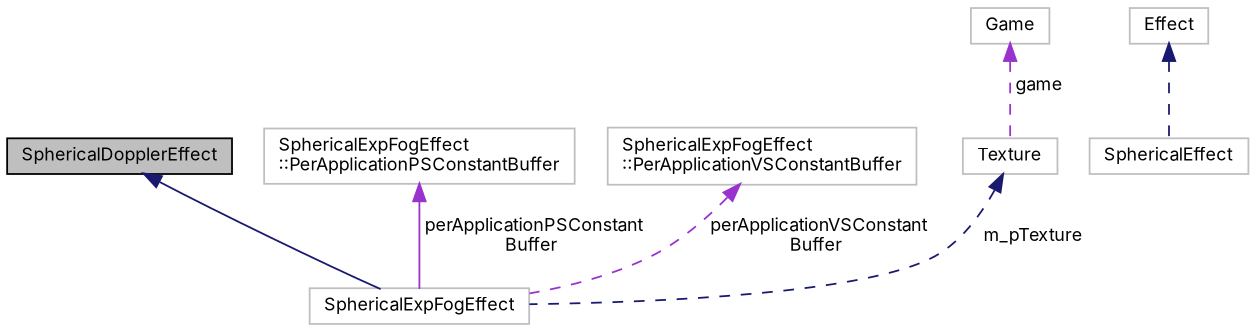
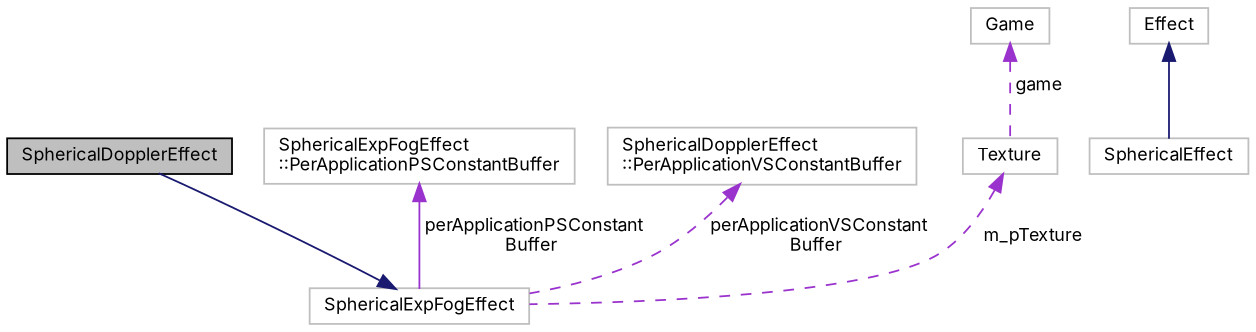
(1169, 100) -> (1169, 100)
(762, 156) -> (762, 156)
(269, 237) -> (270, 225)
(779, 291) -> (779, 291)
